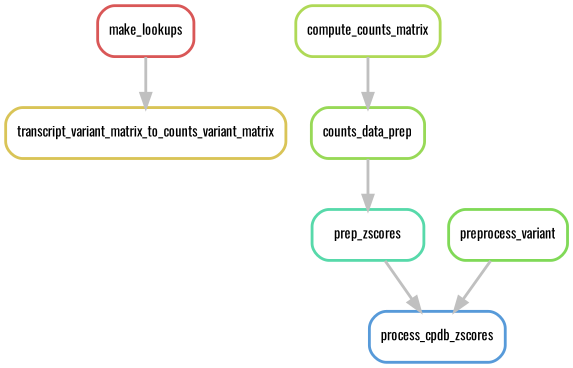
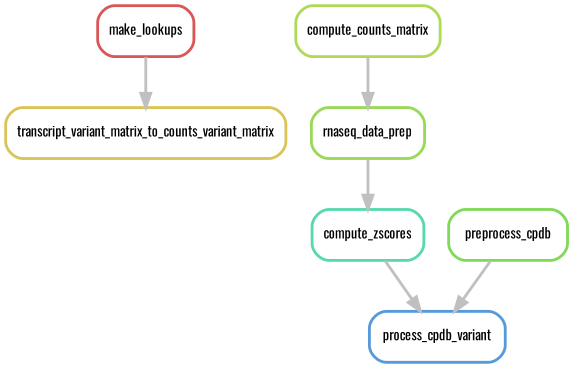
(368, 133) -> (368, 133)
(368, 235) -> (368, 235)
(508, 235) -> (508, 235)
(437, 337) -> (437, 337)
